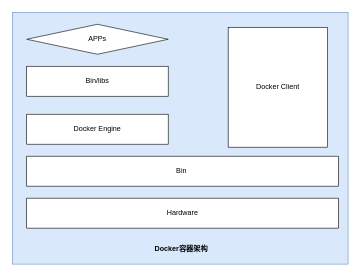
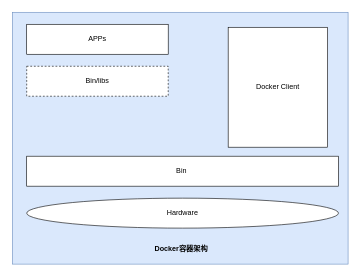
(98, 39) -> (98, 39)
(98, 81) -> (98, 81)
(98, 129) -> none
(183, 213) -> (183, 213)
